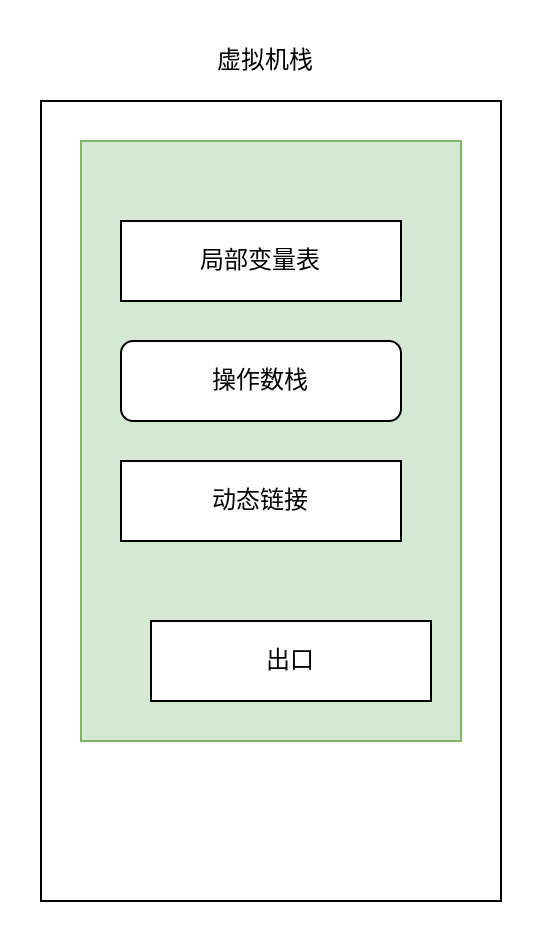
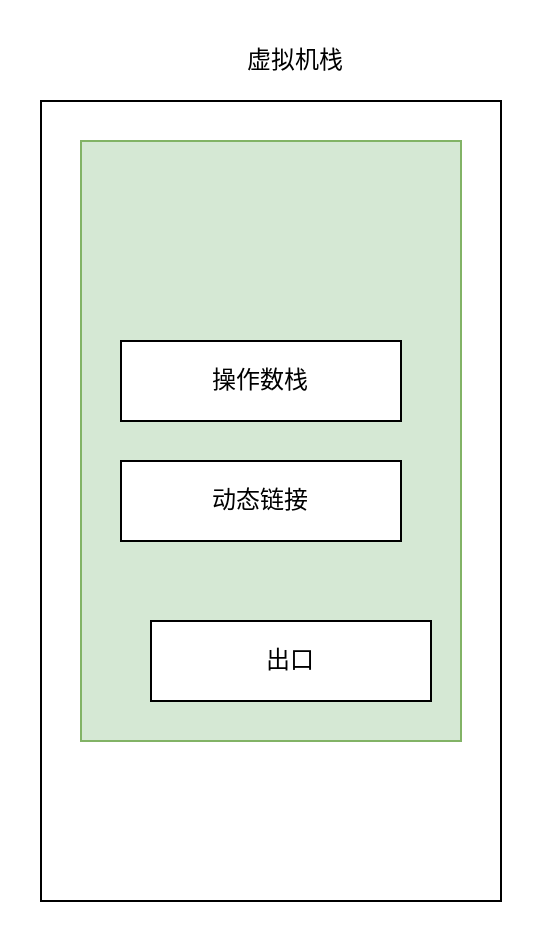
(266, 61) -> (296, 61)
(261, 261) -> none
(261, 381) -> (261, 381)
